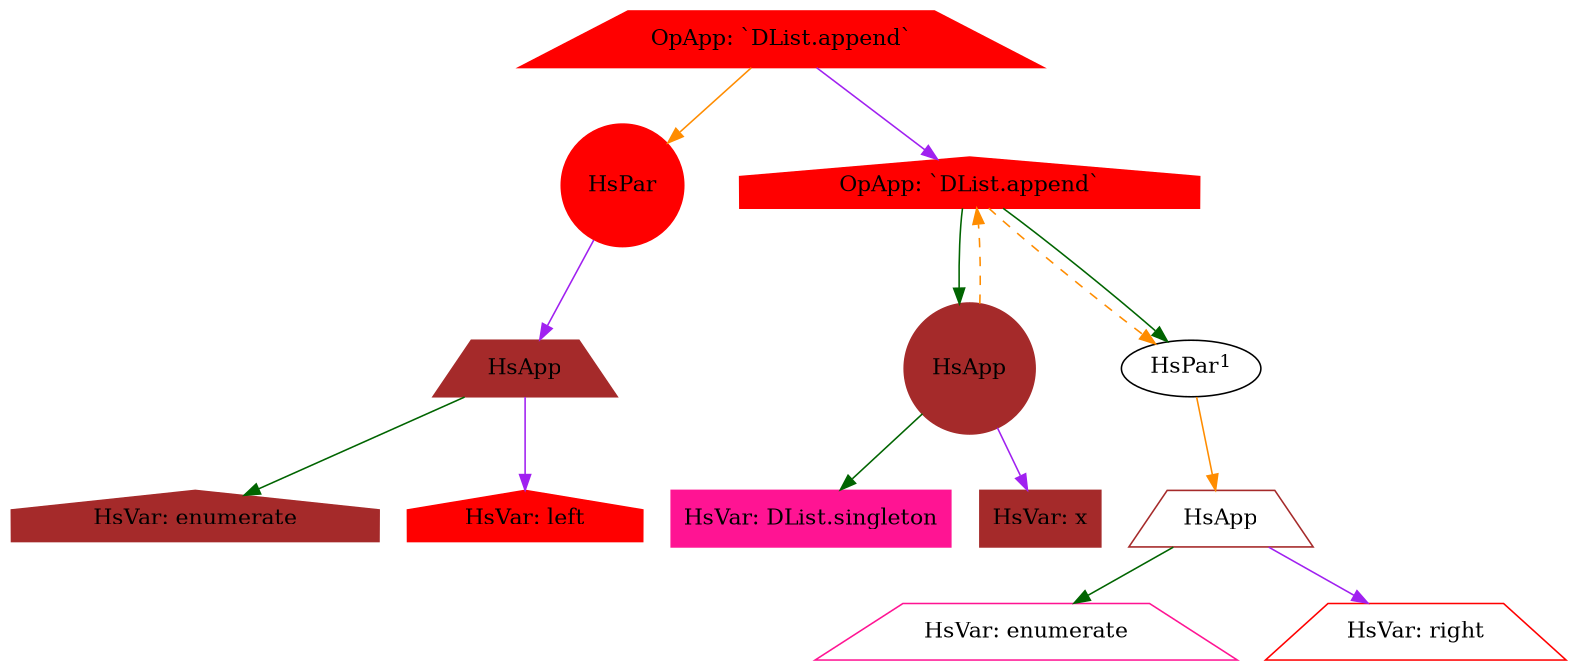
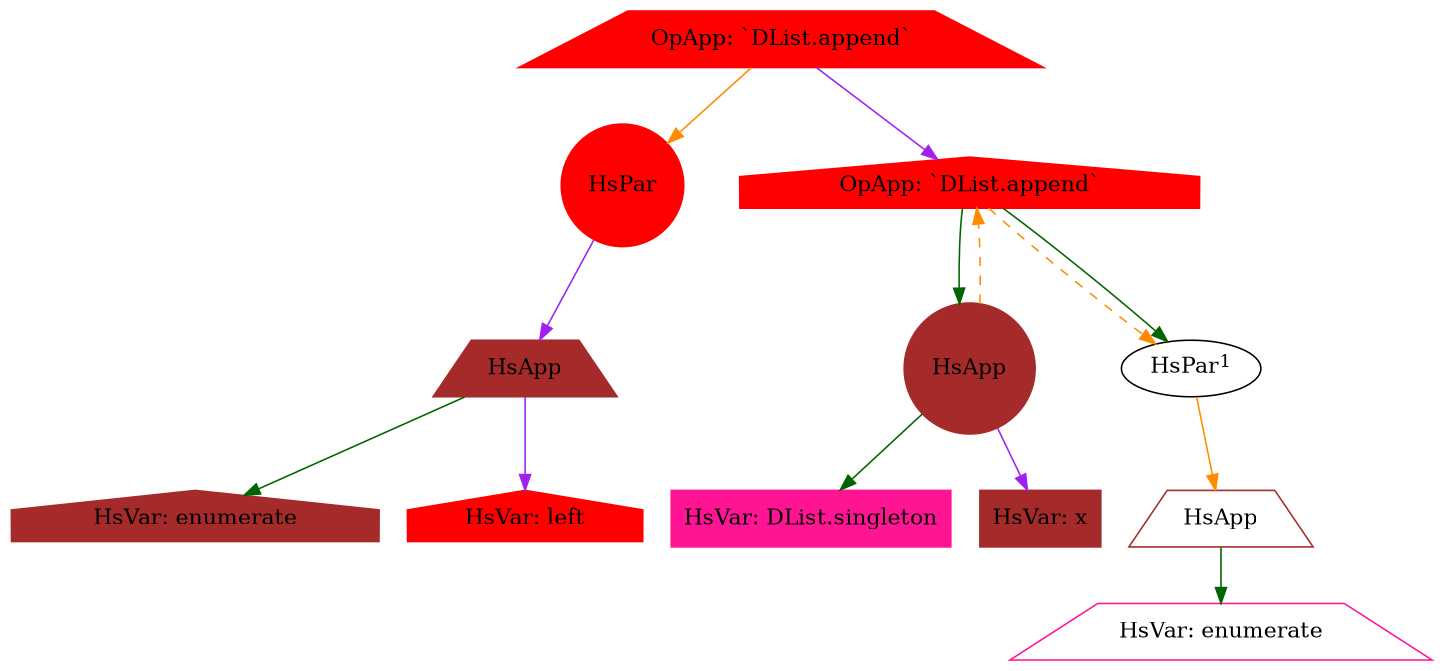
(1416, 632) -> none
